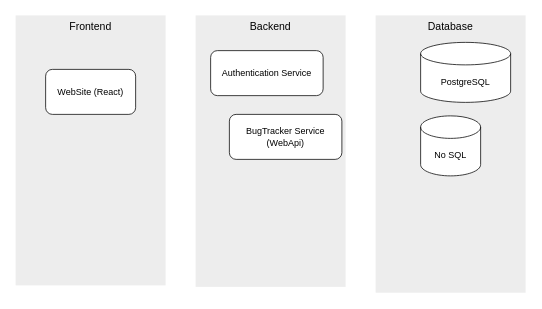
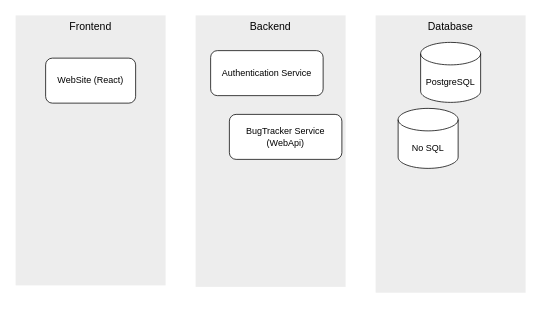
(465, 72) -> (450, 72)
(90, 92) -> (90, 81)
(450, 146) -> (428, 138)
